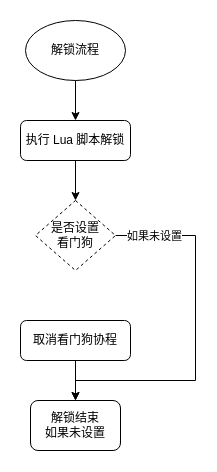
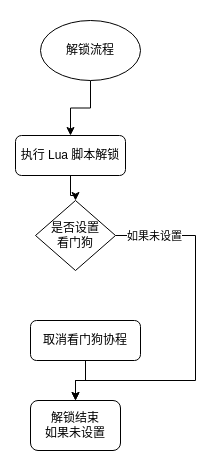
(76, 51) -> (91, 51)
(76, 141) -> (71, 156)
(76, 236) -> (76, 236)
(76, 341) -> (86, 341)
